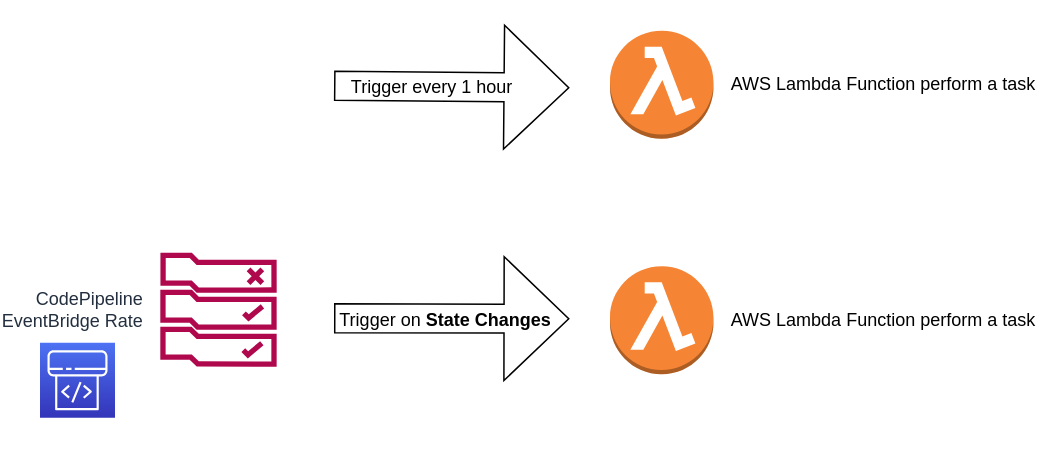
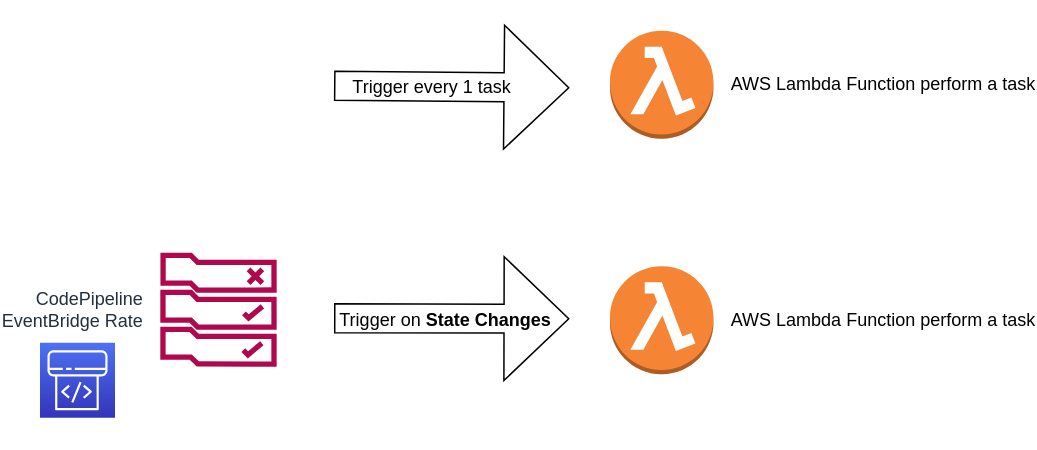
(432, 88) -> (432, 88)
